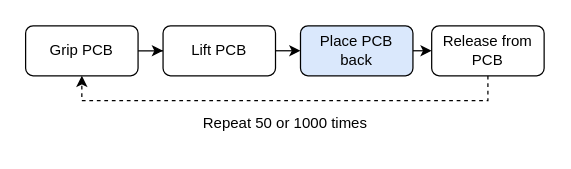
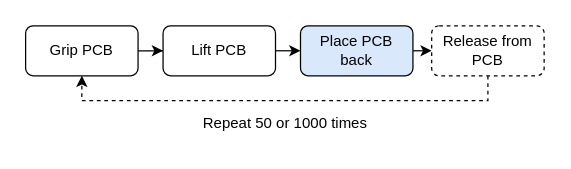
(488, 51) -> (488, 51)
